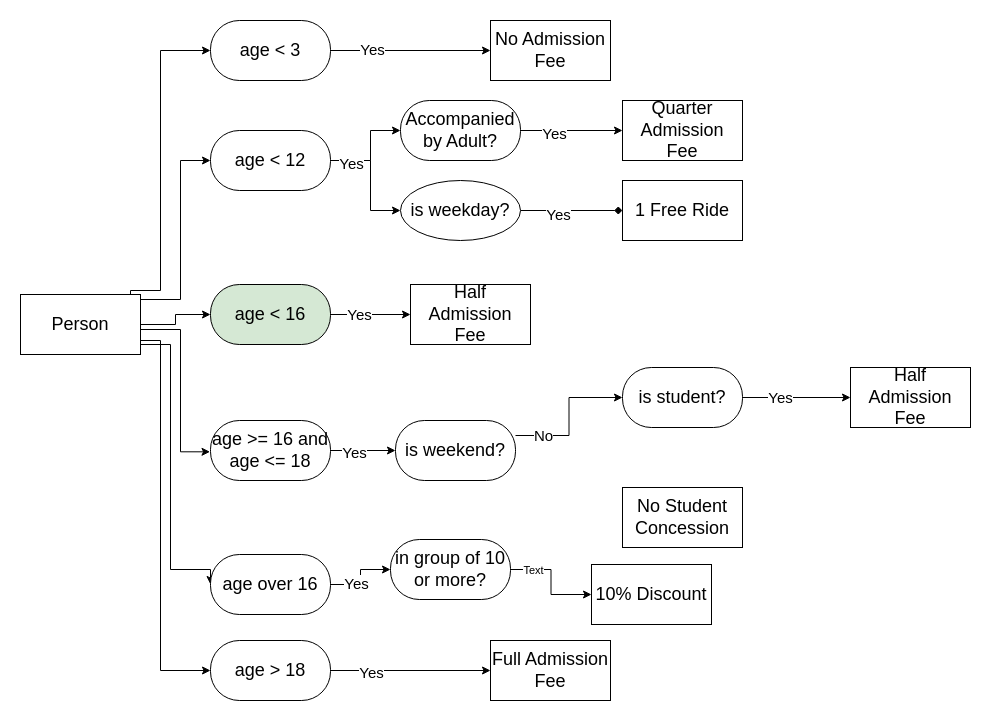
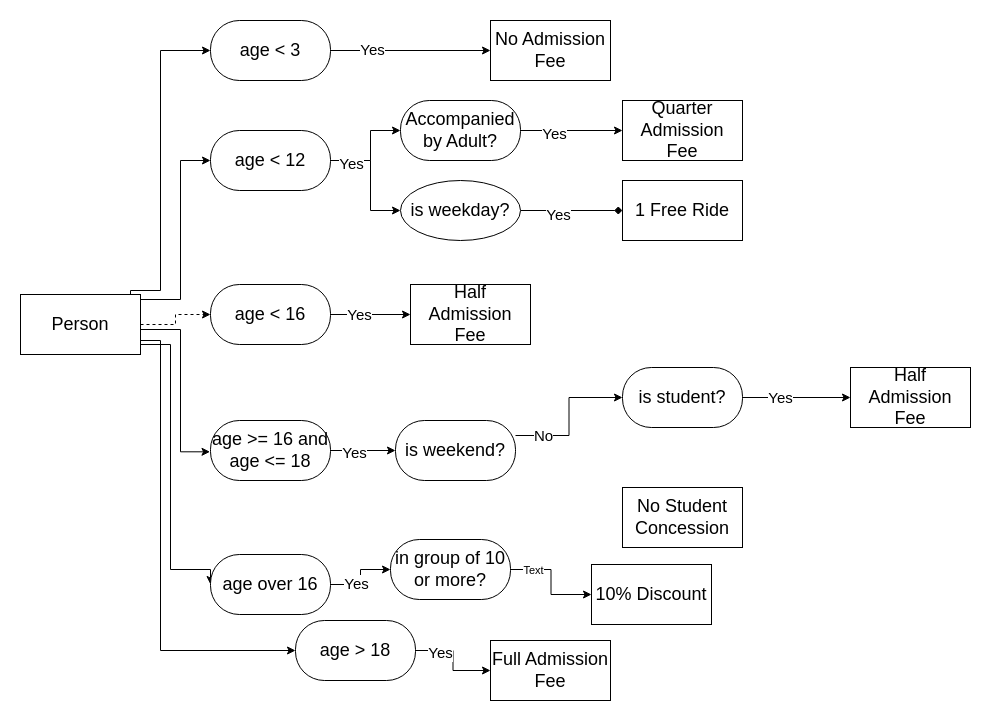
(271, 315) -> (271, 315)
(176, 323) -> (176, 323)
(271, 671) -> (356, 651)
